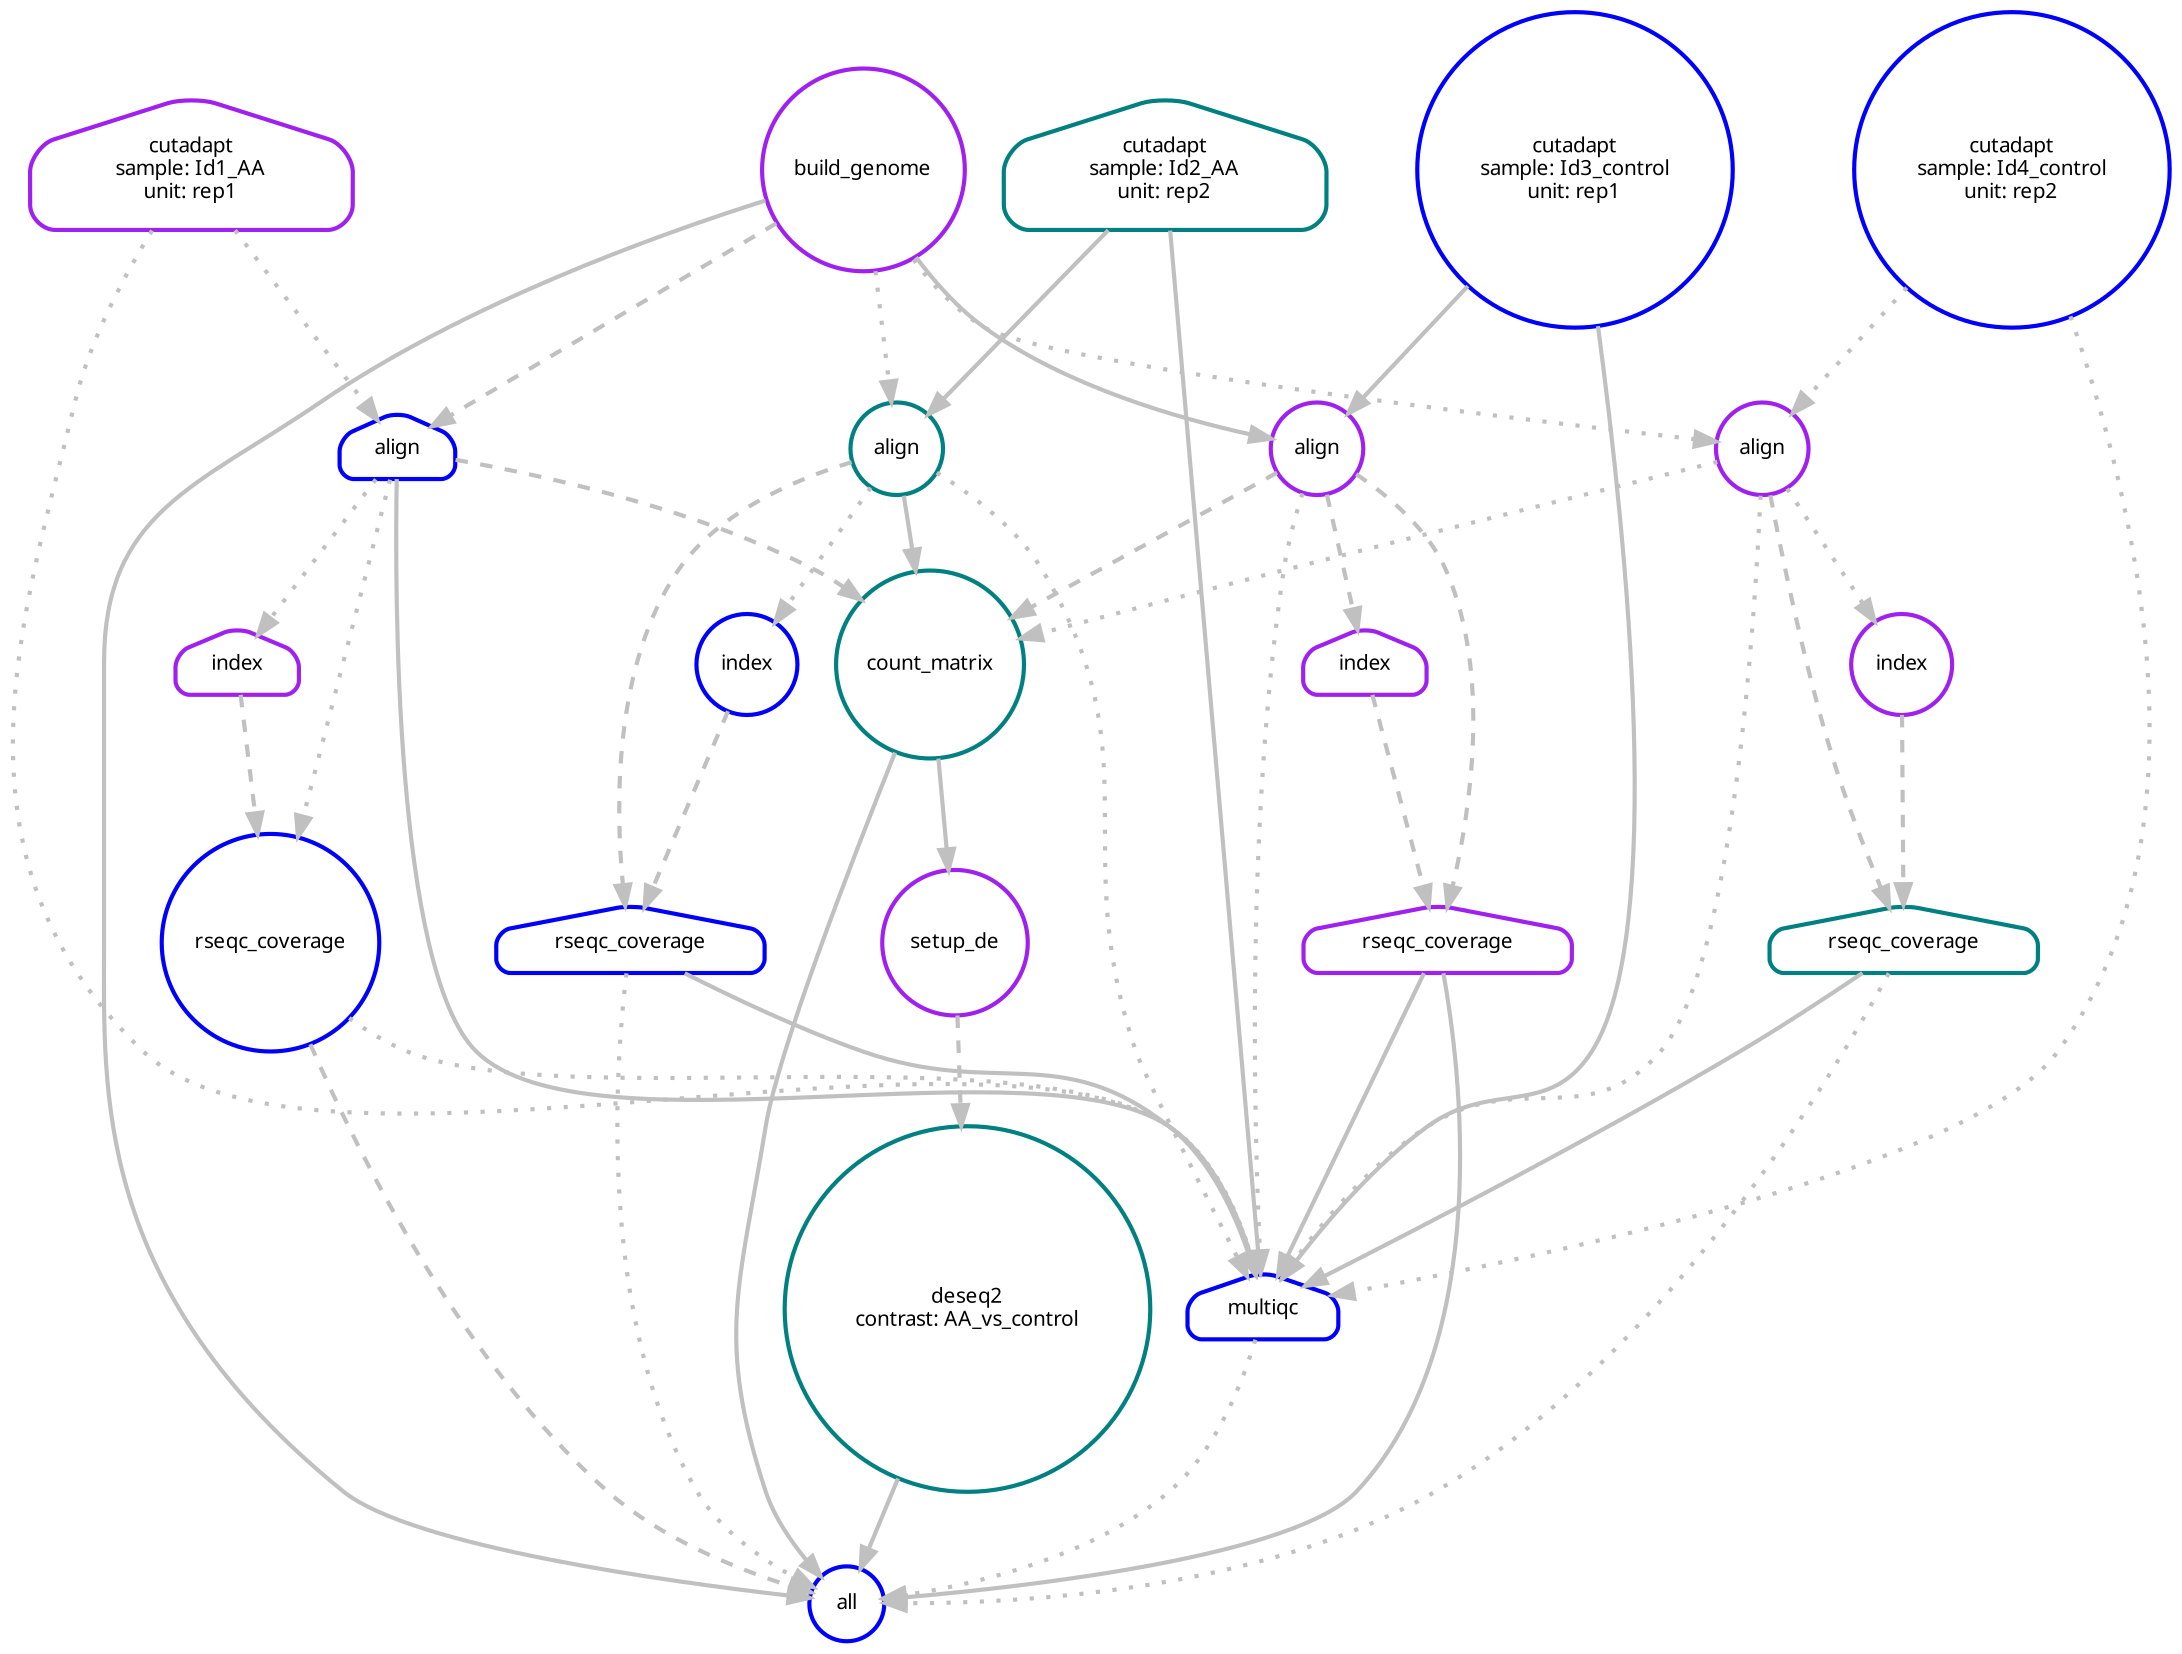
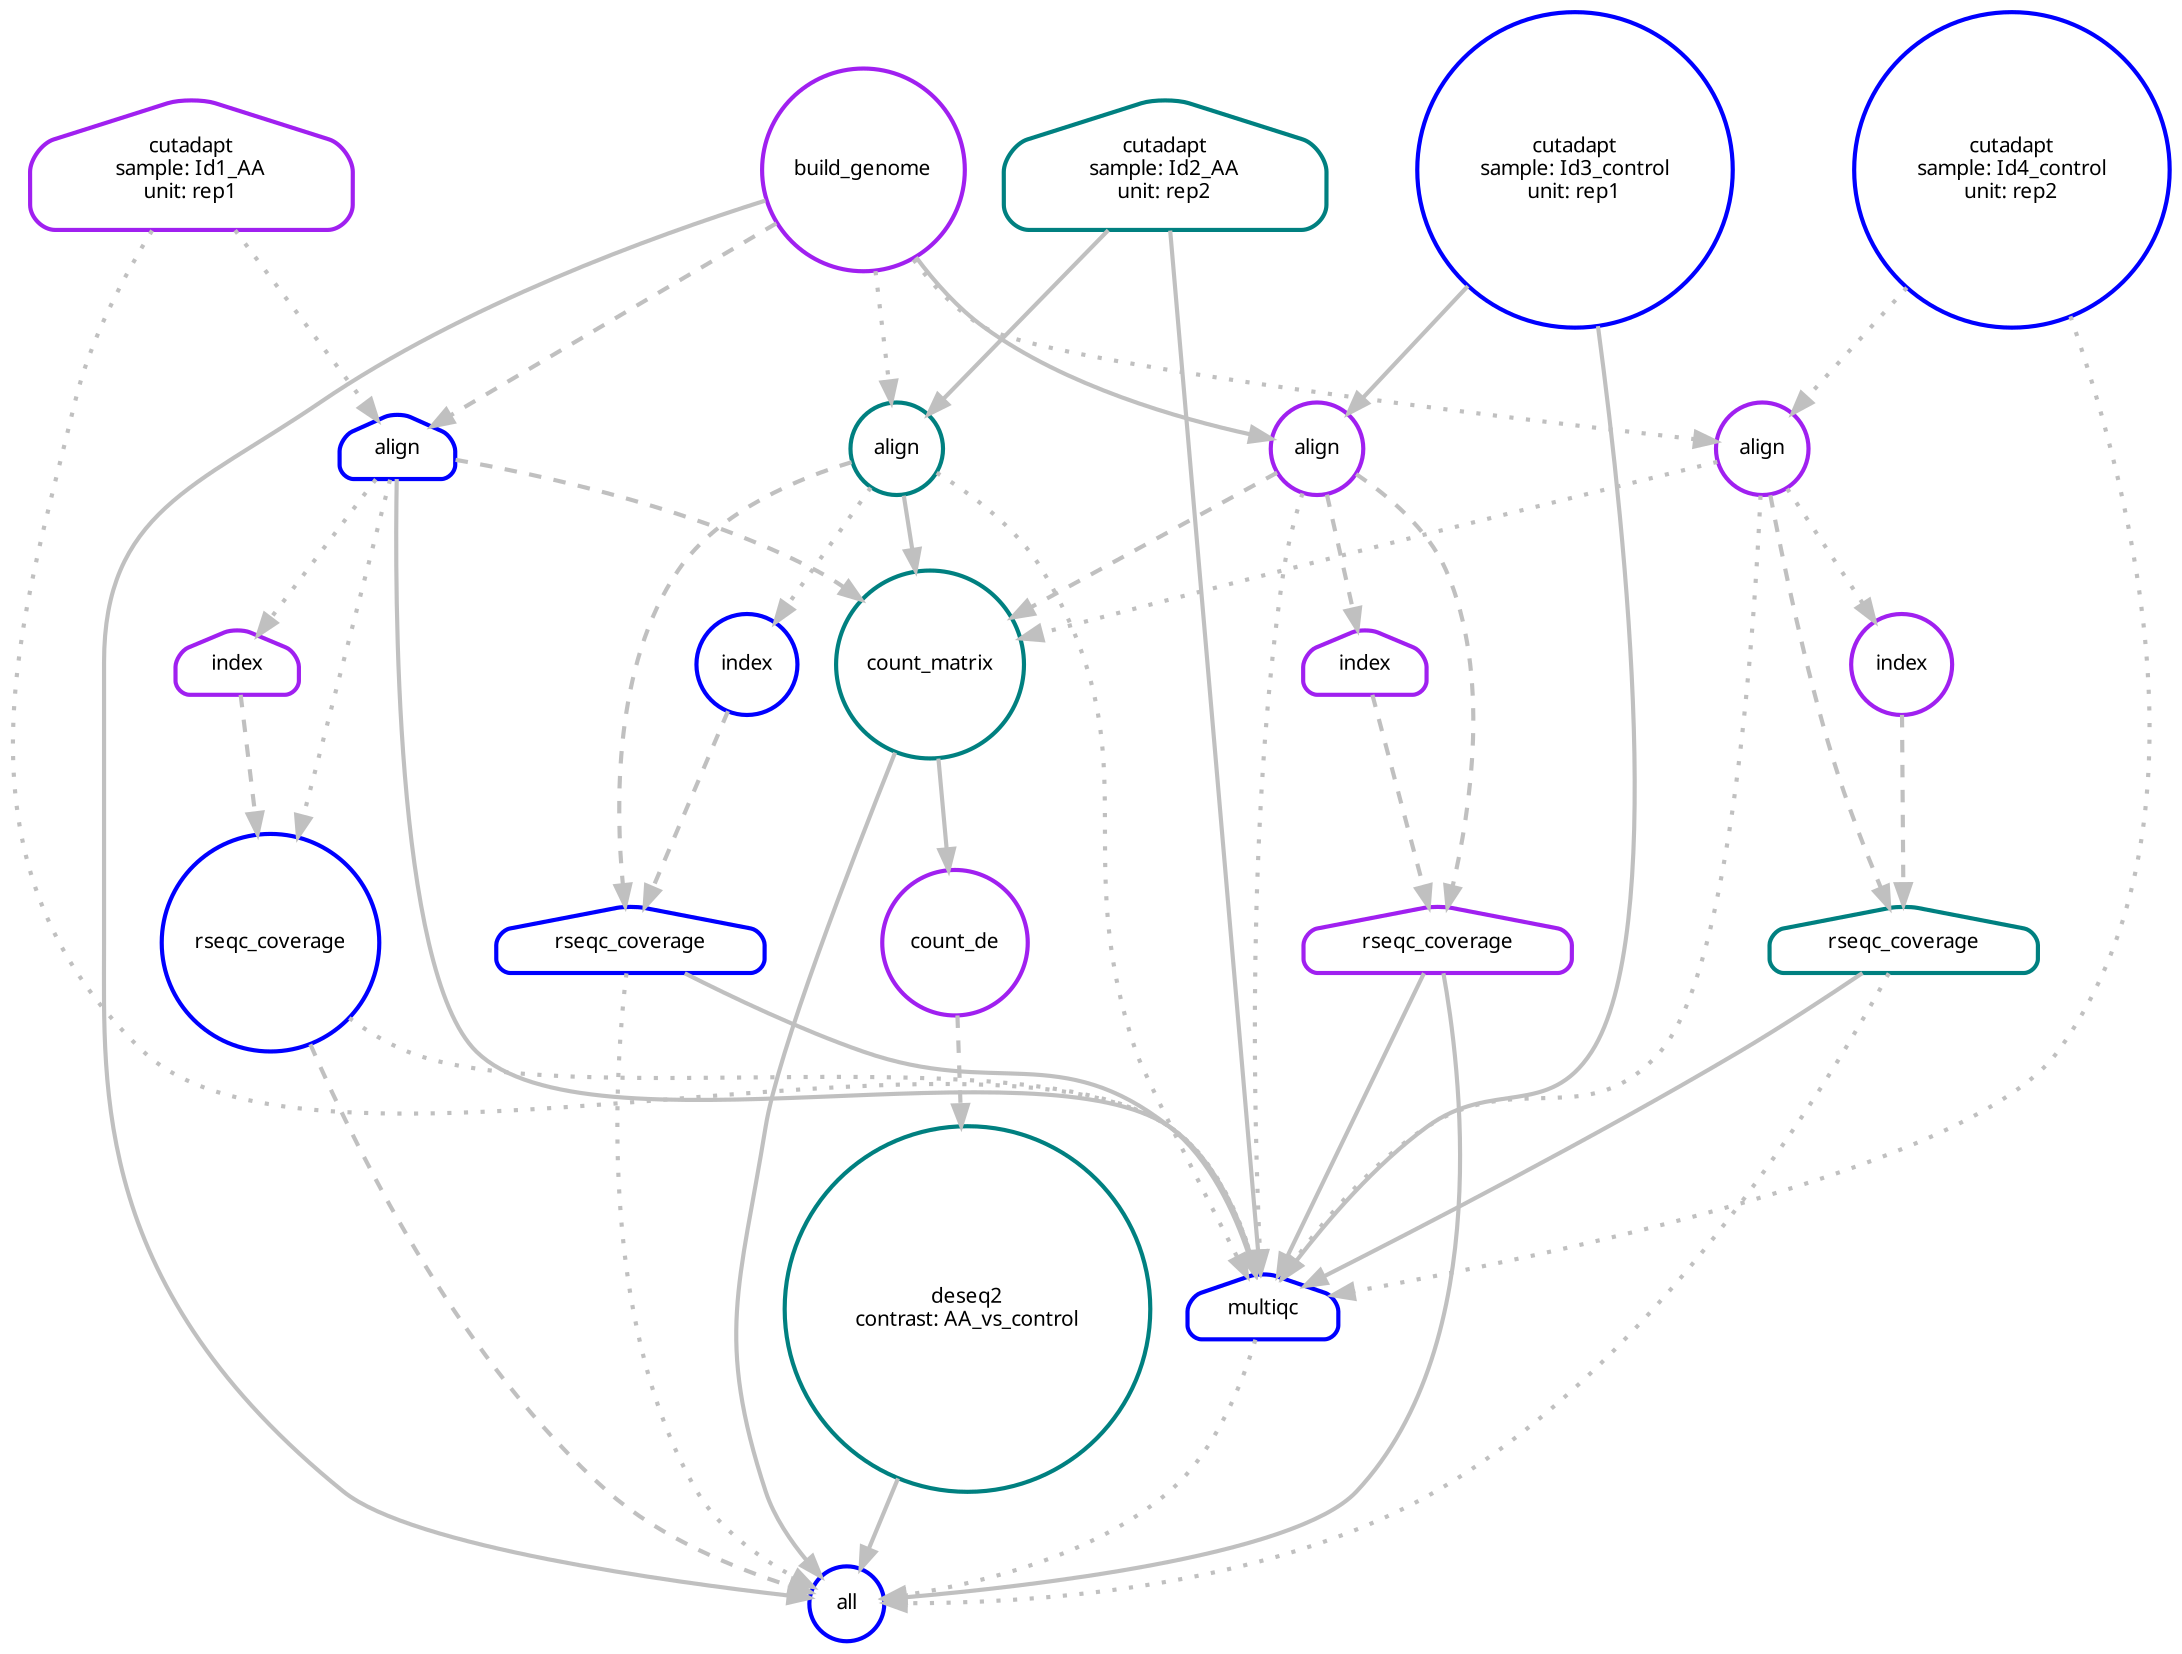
(955, 943) -> (955, 943)
